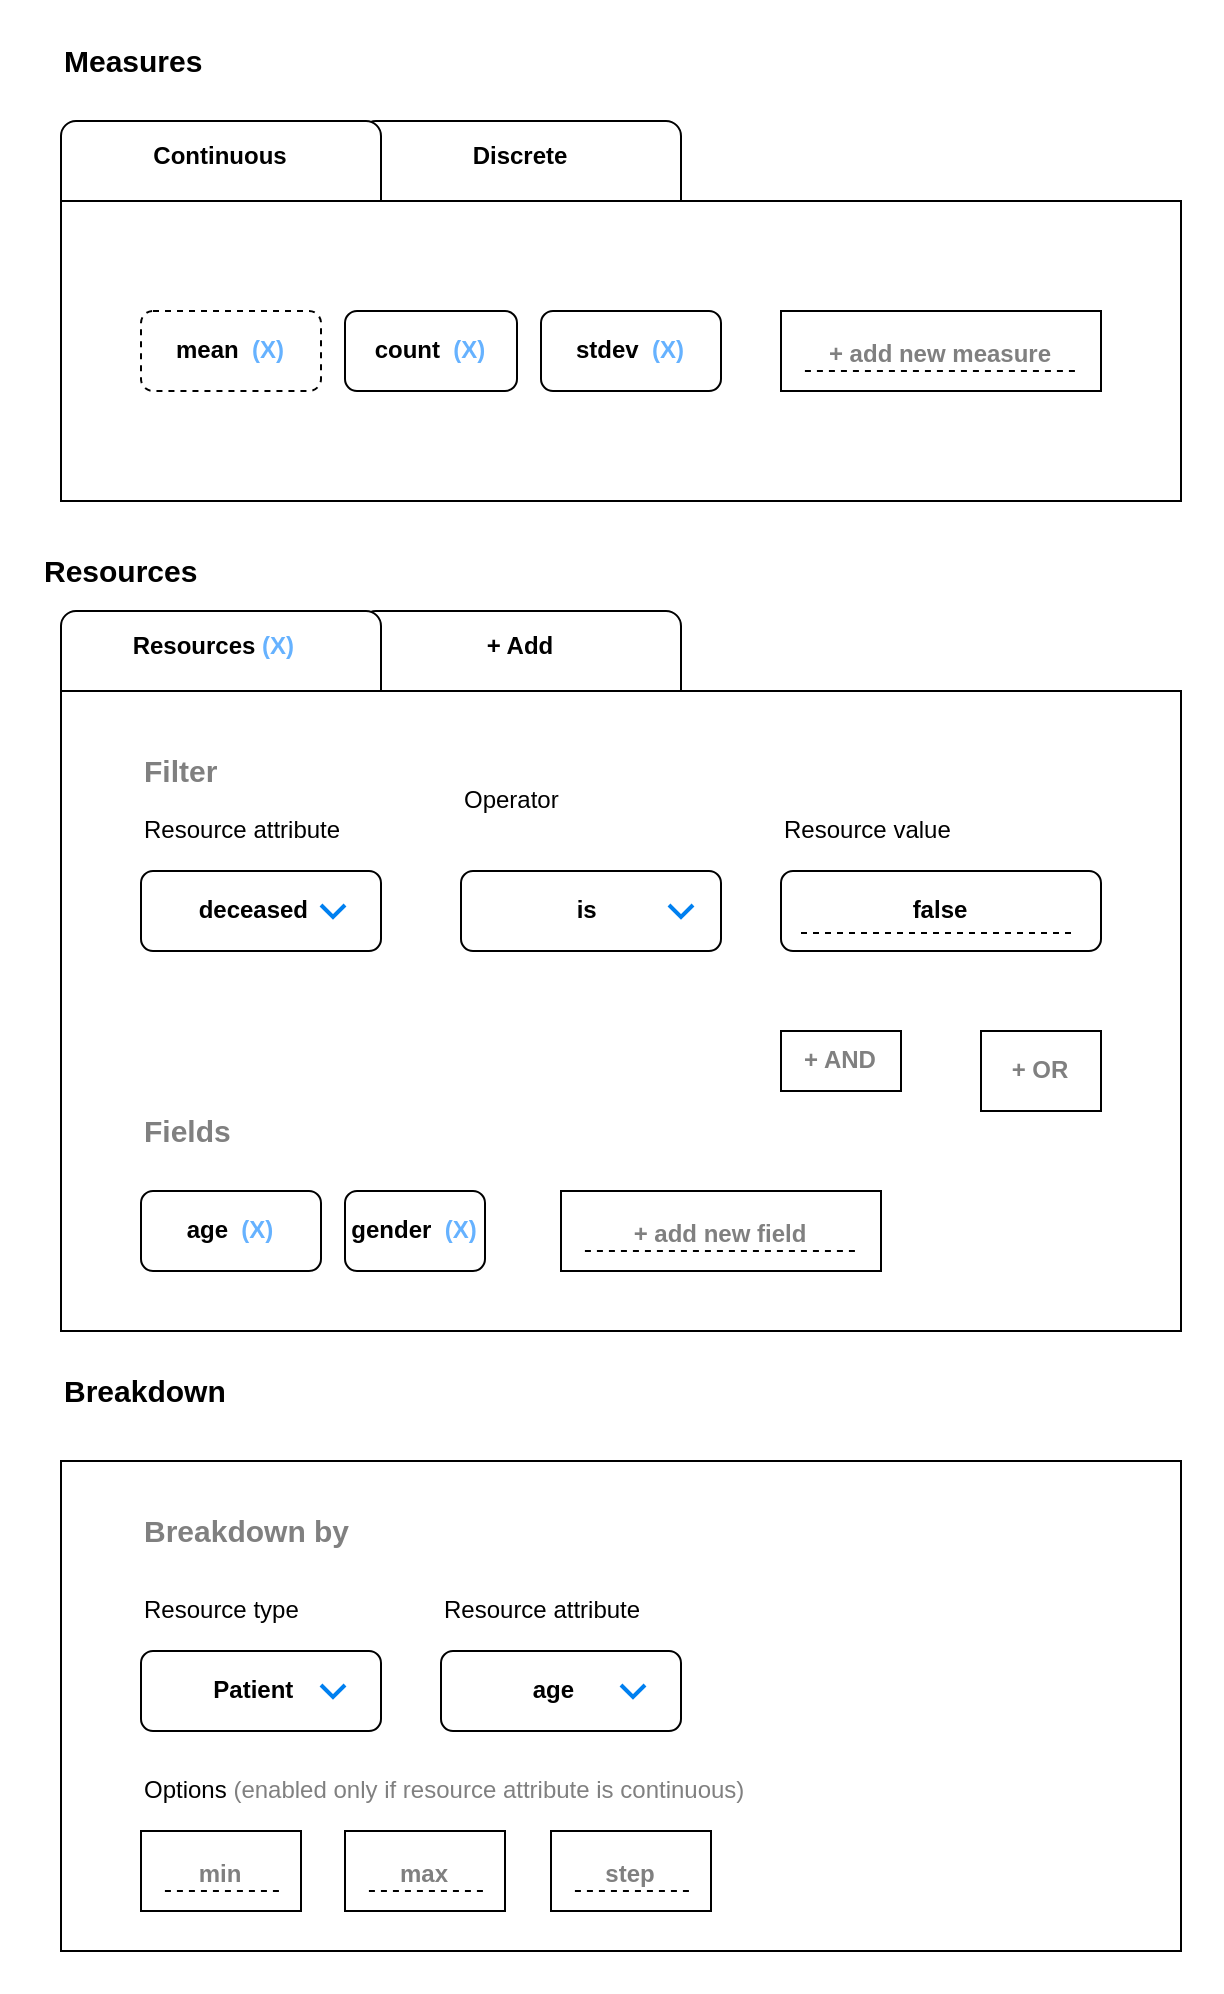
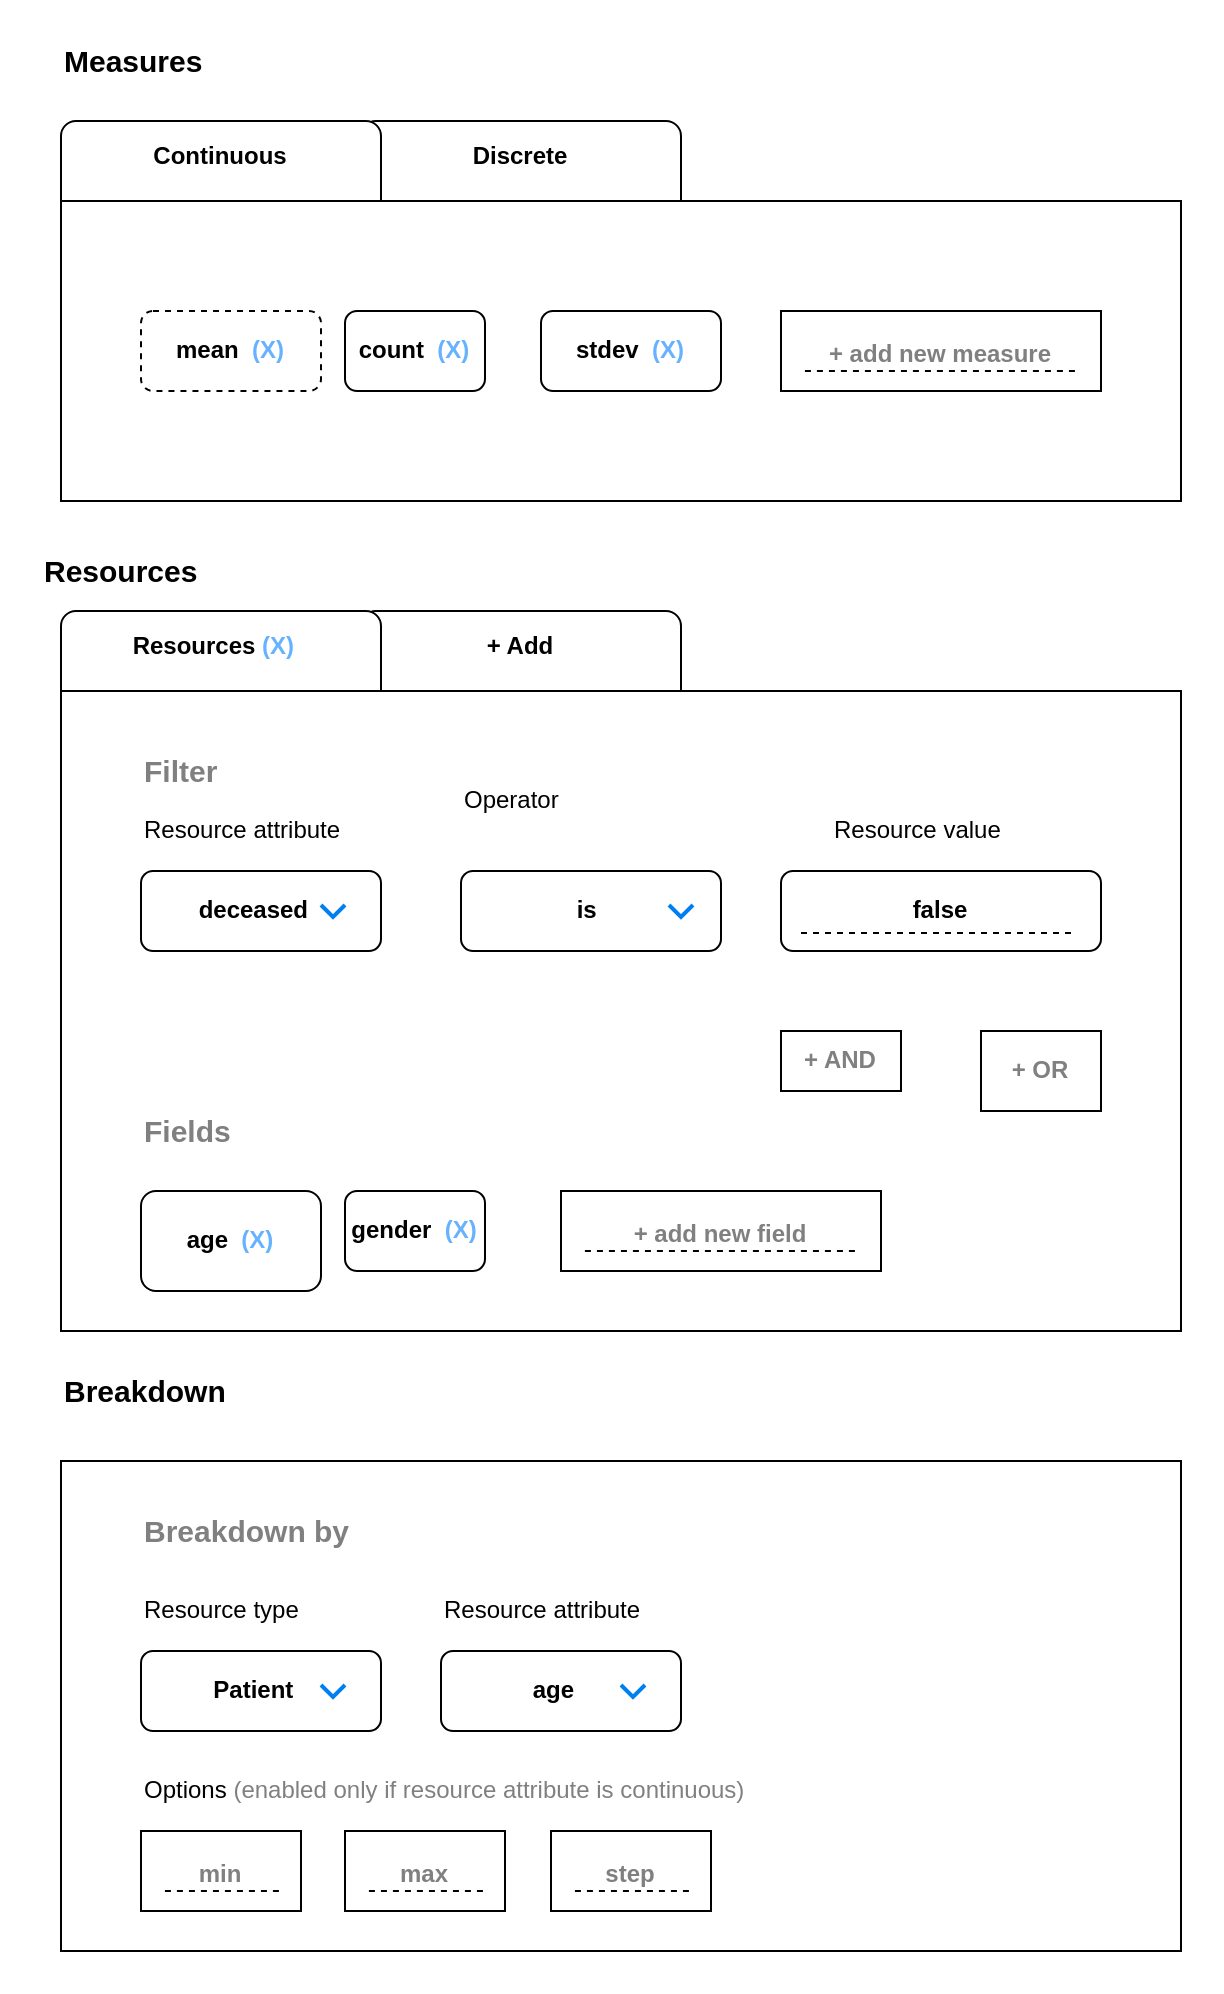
(431, 351) -> (415, 351)
(891, 831) -> (941, 831)
(231, 1231) -> (231, 1241)
